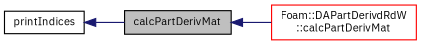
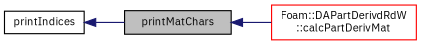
(178, 22) -> (178, 22)
